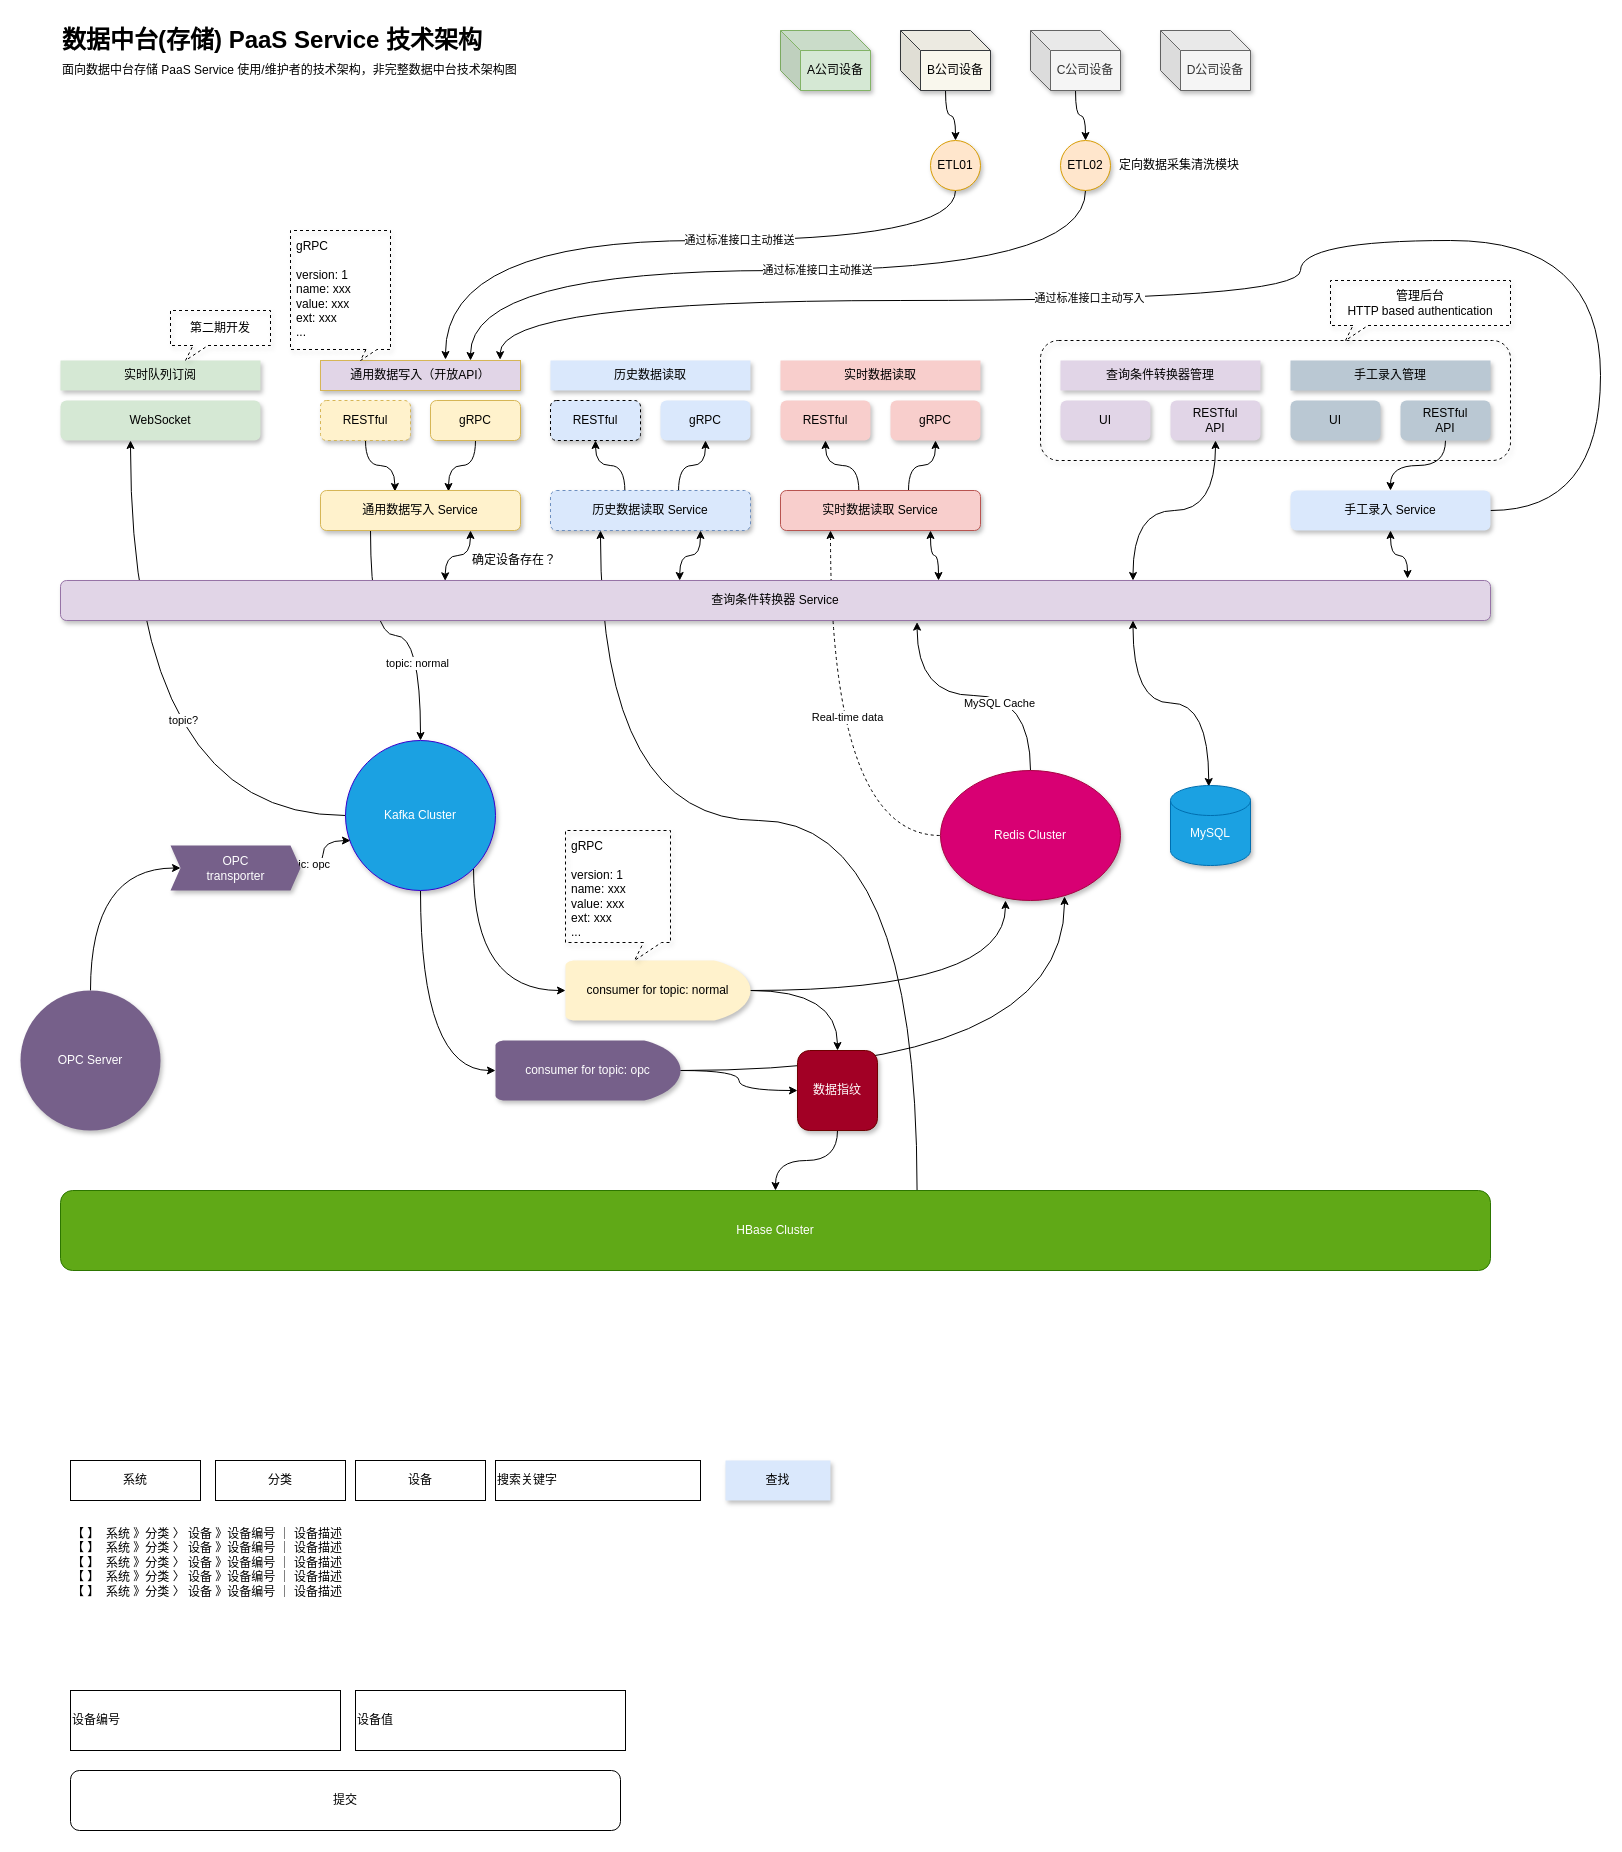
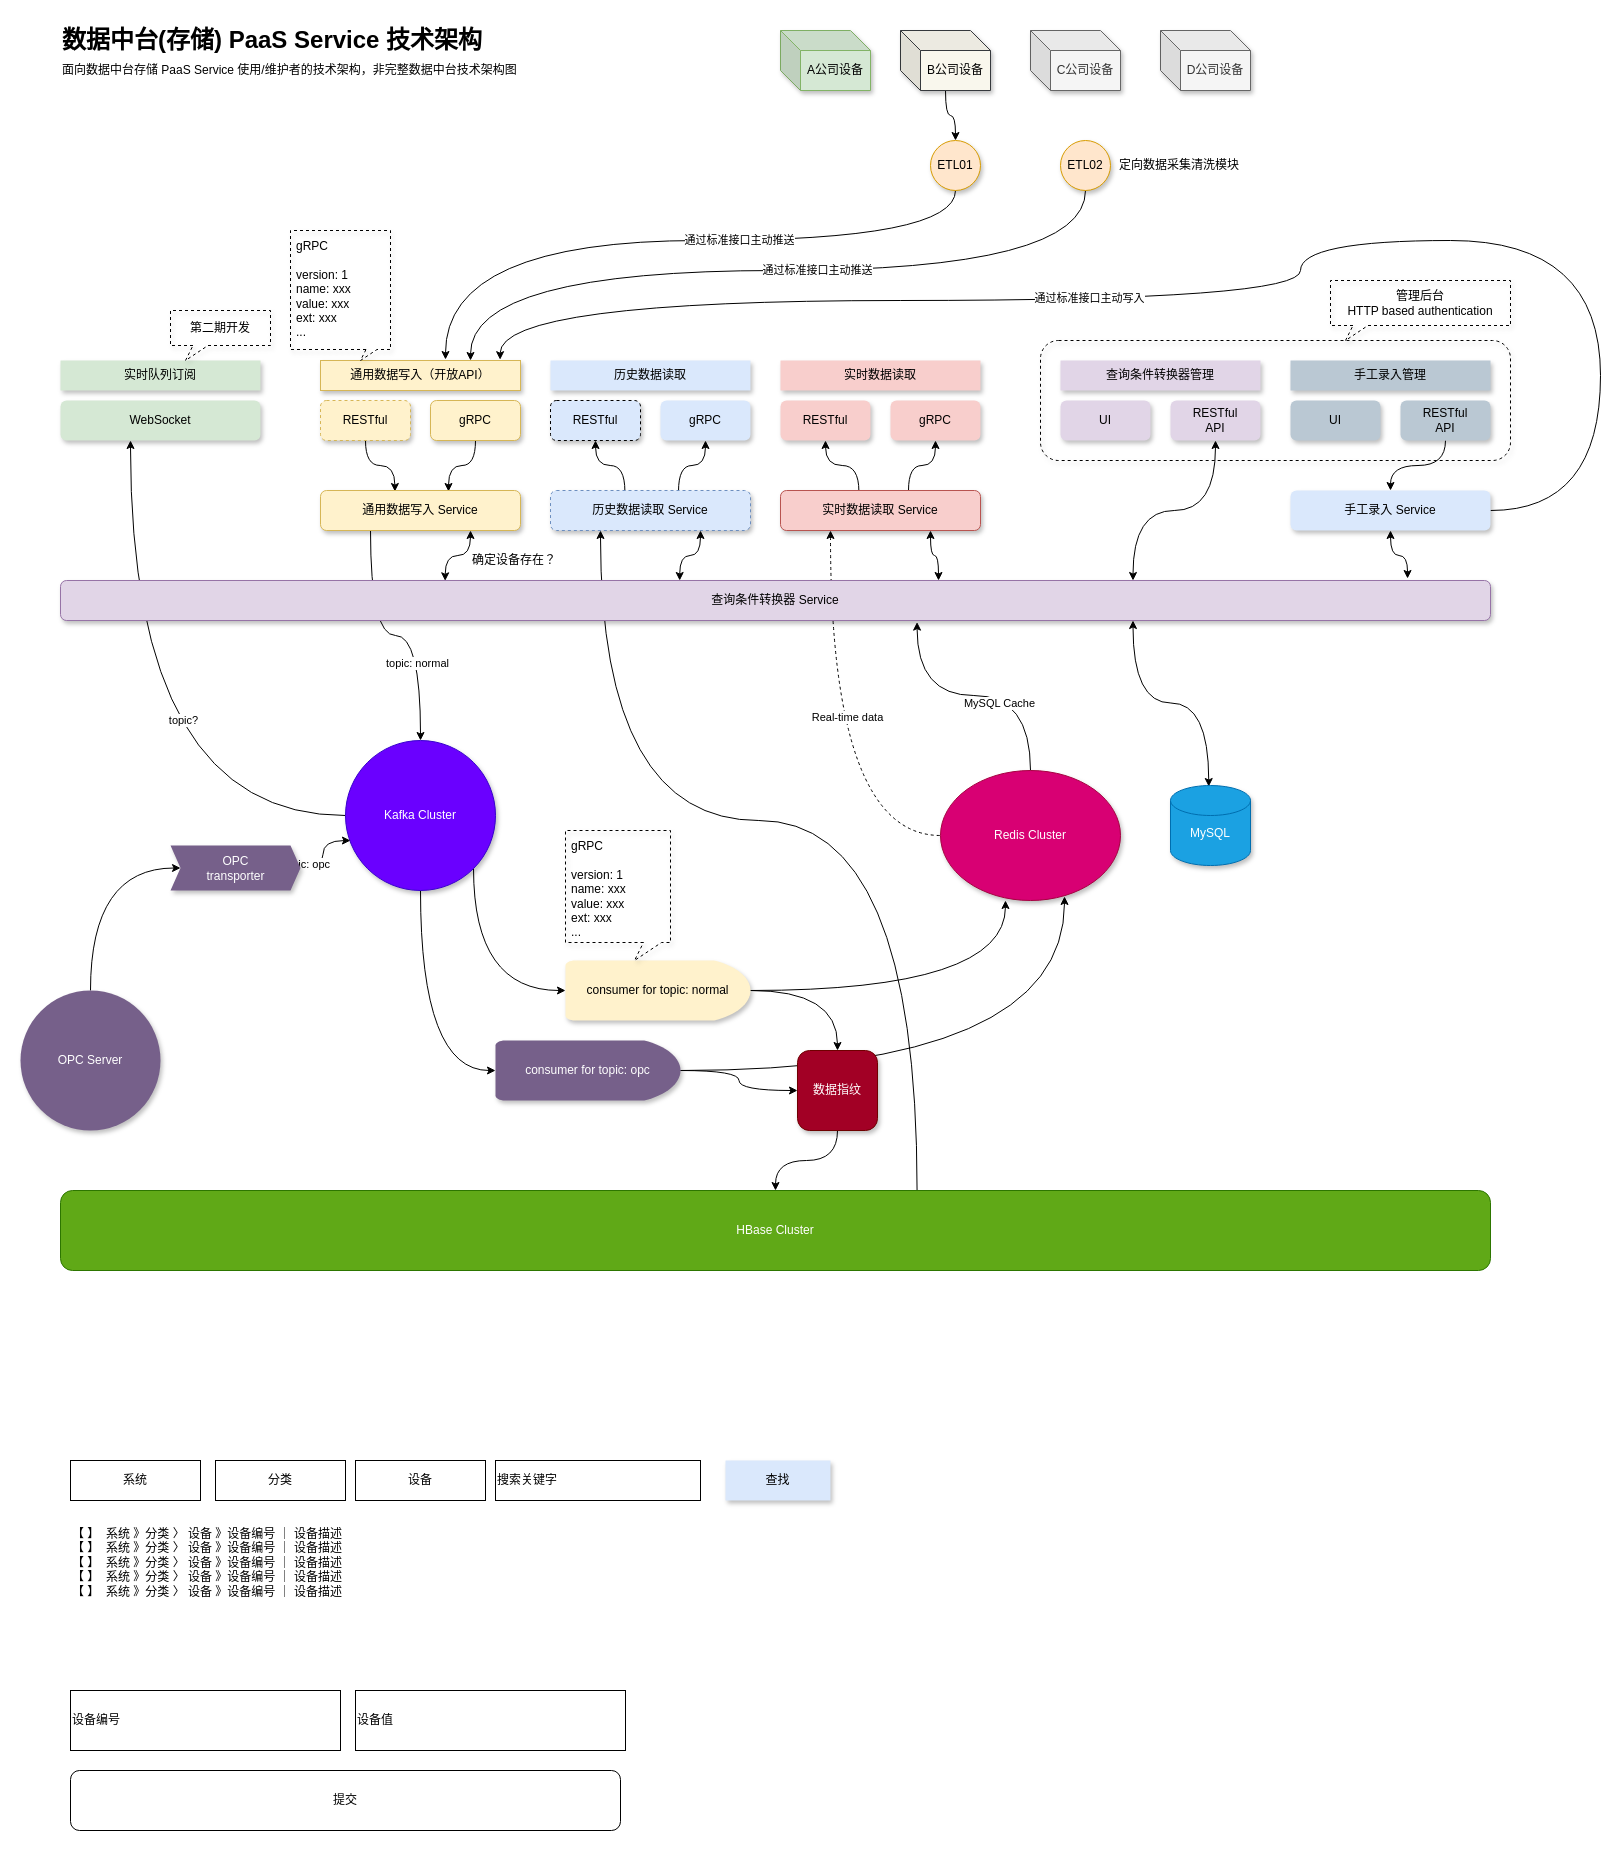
(1078, 113) -> none
(421, 376) -> (421, 376)
(421, 816) -> (421, 816)
